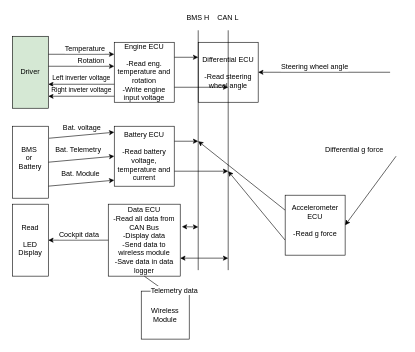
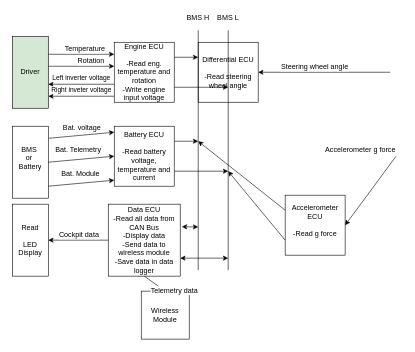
(228, 18) -> (228, 18)
(361, 150) -> (365, 150)
